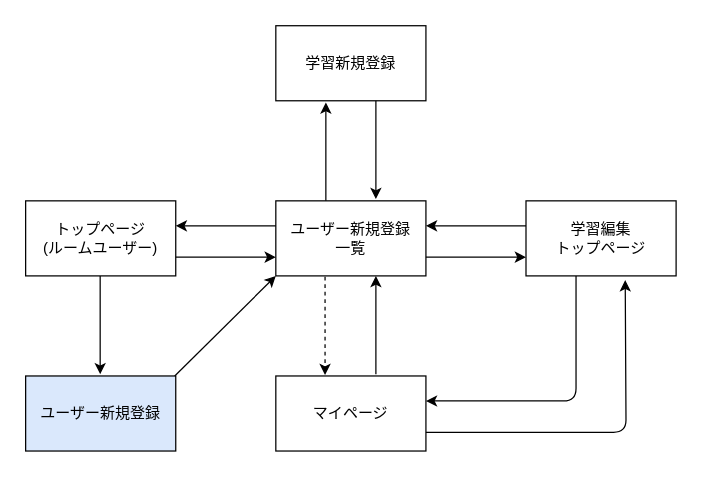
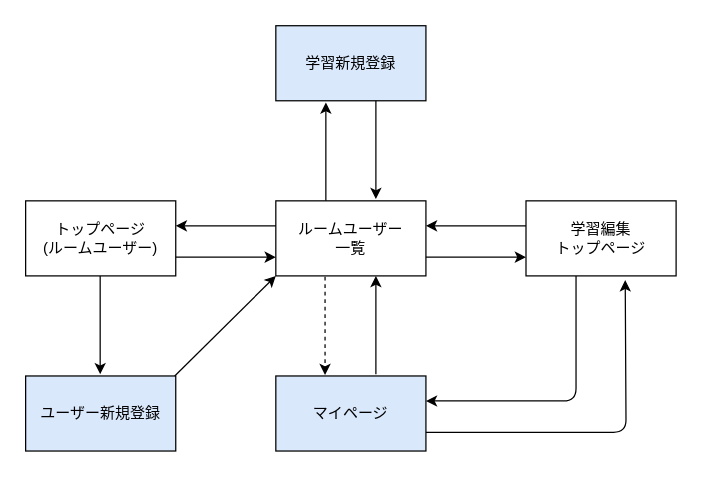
(351, 63) -> (351, 63)
(351, 238) -> (351, 238)
(351, 413) -> (351, 413)
